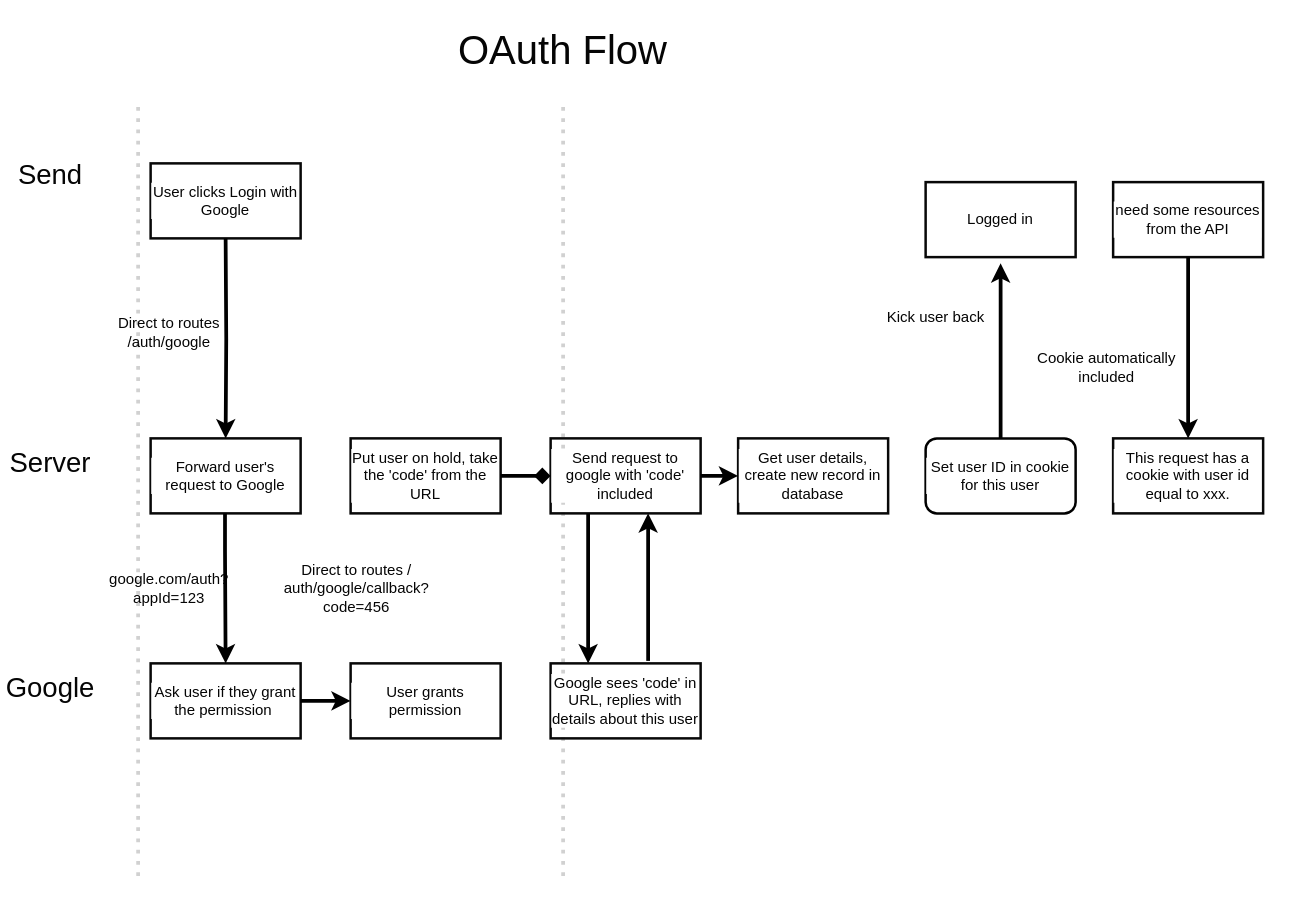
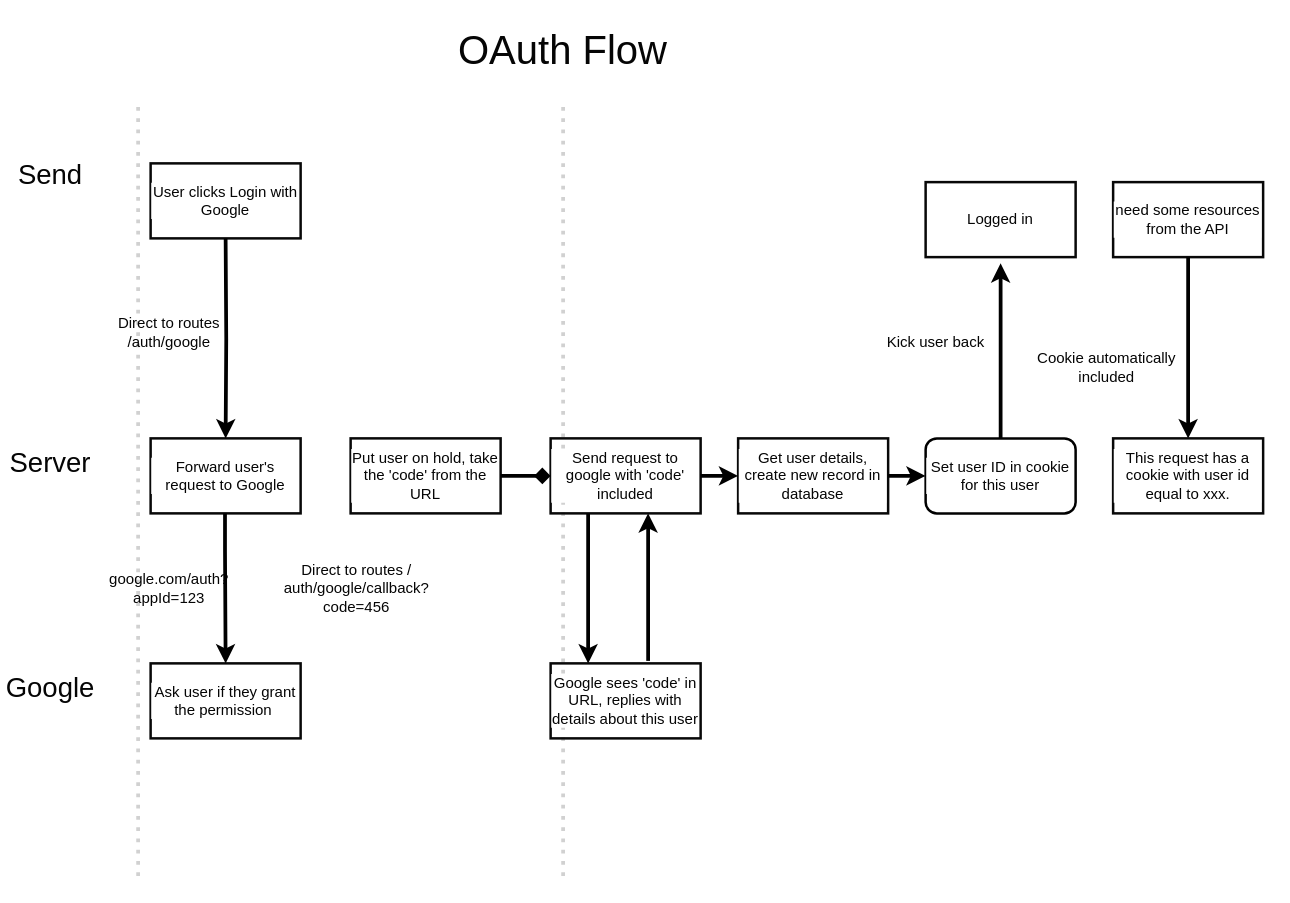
(938, 317) -> (938, 342)
none -> (901, 476)
(319, 701) -> none
(426, 701) -> none
